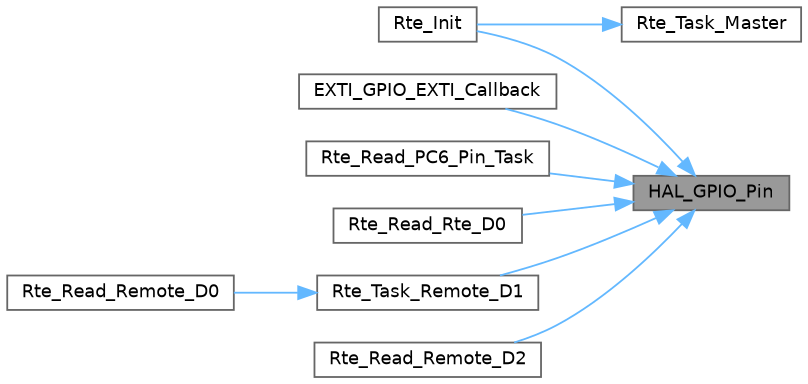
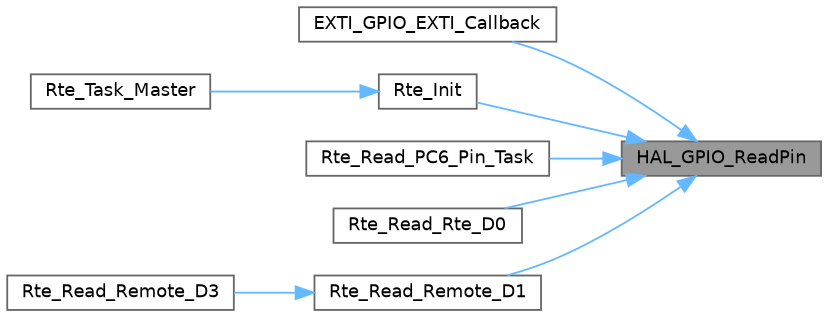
(540, 24) -> (285, 92)
(711, 193) -> (721, 159)
(121, 293) -> (121, 293)
(428, 293) -> (428, 293)
(428, 360) -> none
